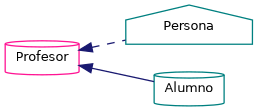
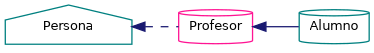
(109, 44) -> (162, 27)
